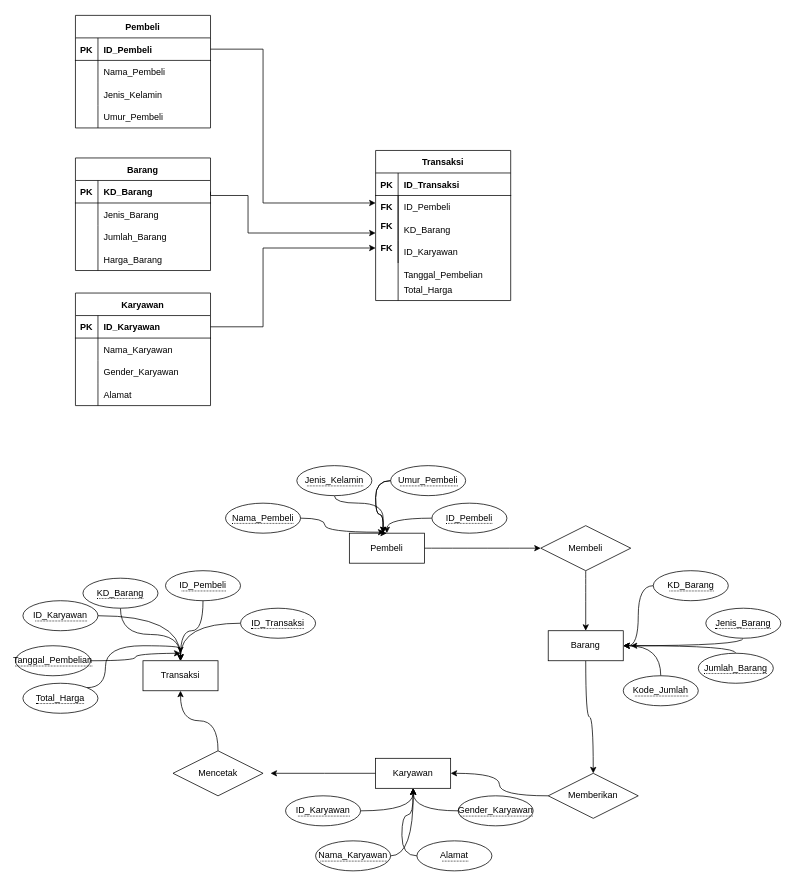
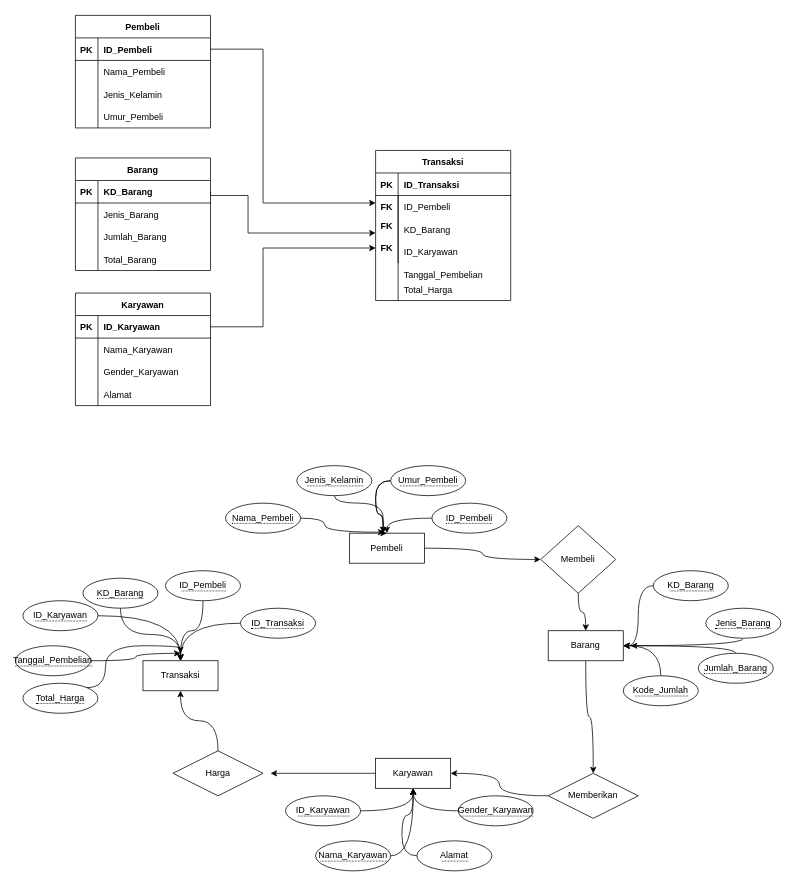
(134, 260) -> (133, 260)
(585, 548) -> (578, 559)
(218, 773) -> (218, 773)
